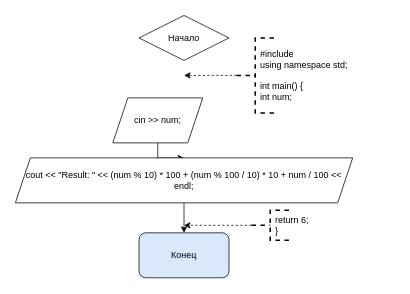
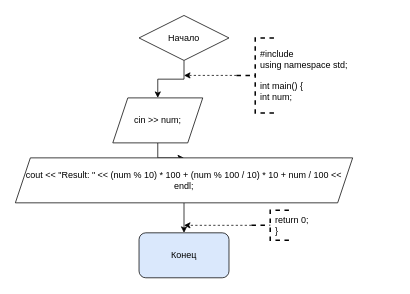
none -> (158, 84)
(296, 225) -> (296, 225)
